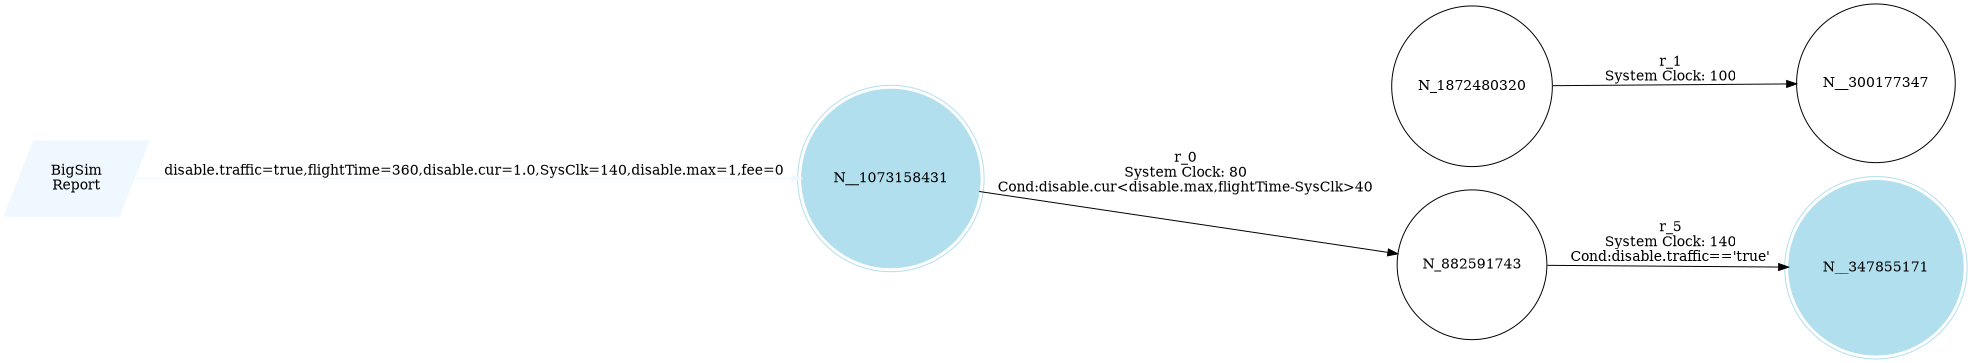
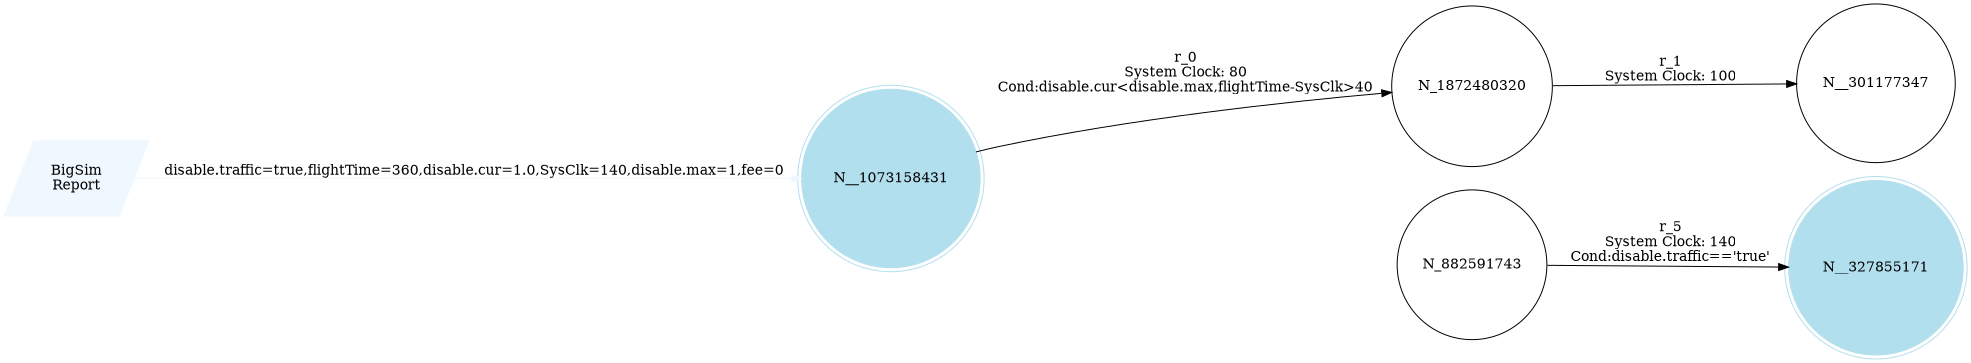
(1876, 83) -> (1876, 83)
(1184, 222) -> (1178, 116)
(1876, 268) -> (1876, 268)
